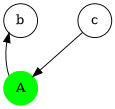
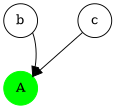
(6, 59) -> (36, 50)
